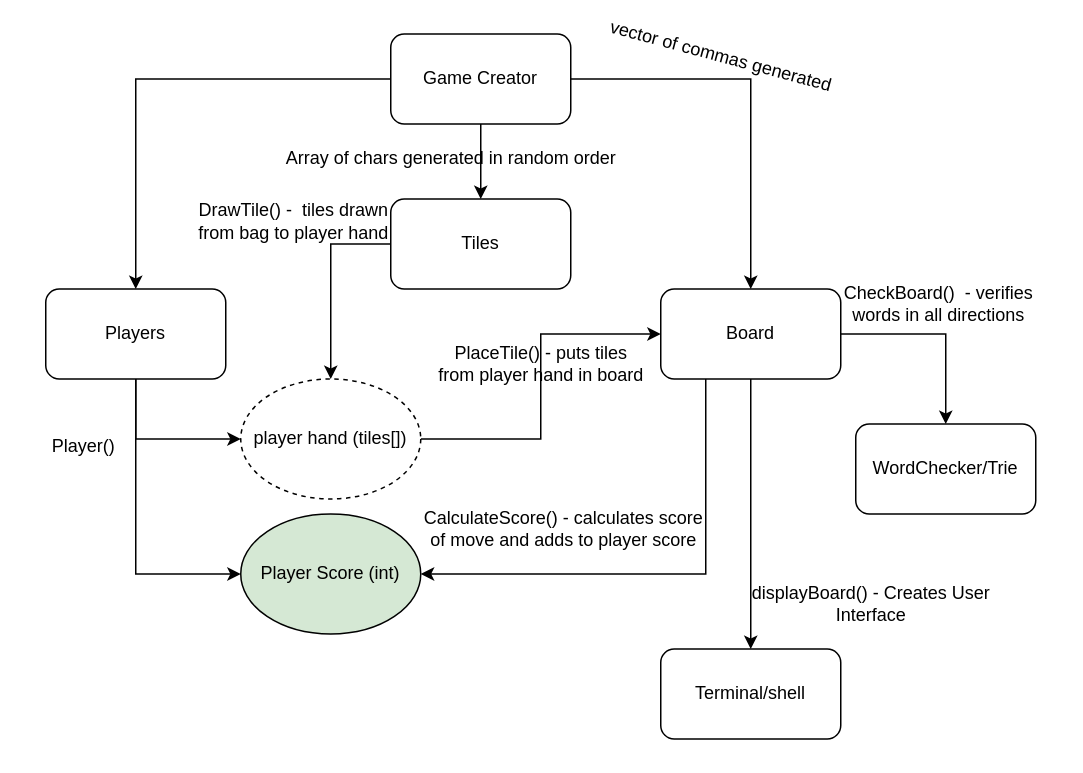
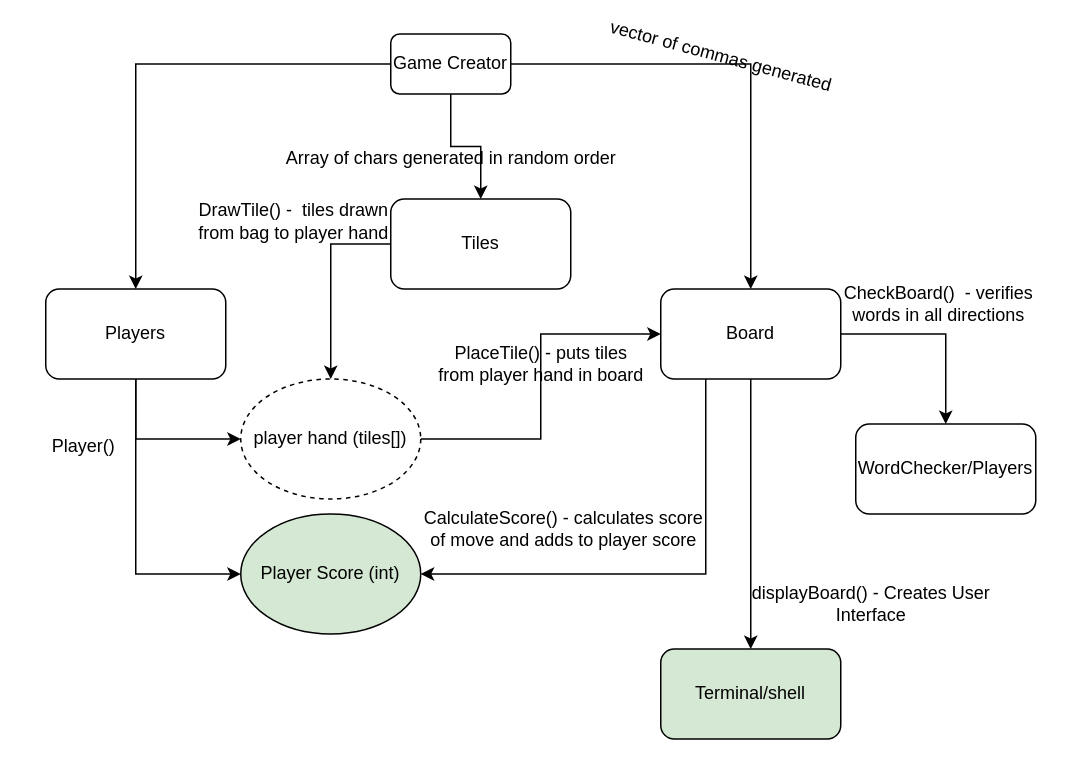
(481, 79) -> (451, 64)
(946, 469) -> (946, 469)
(751, 694) -> (751, 694)
